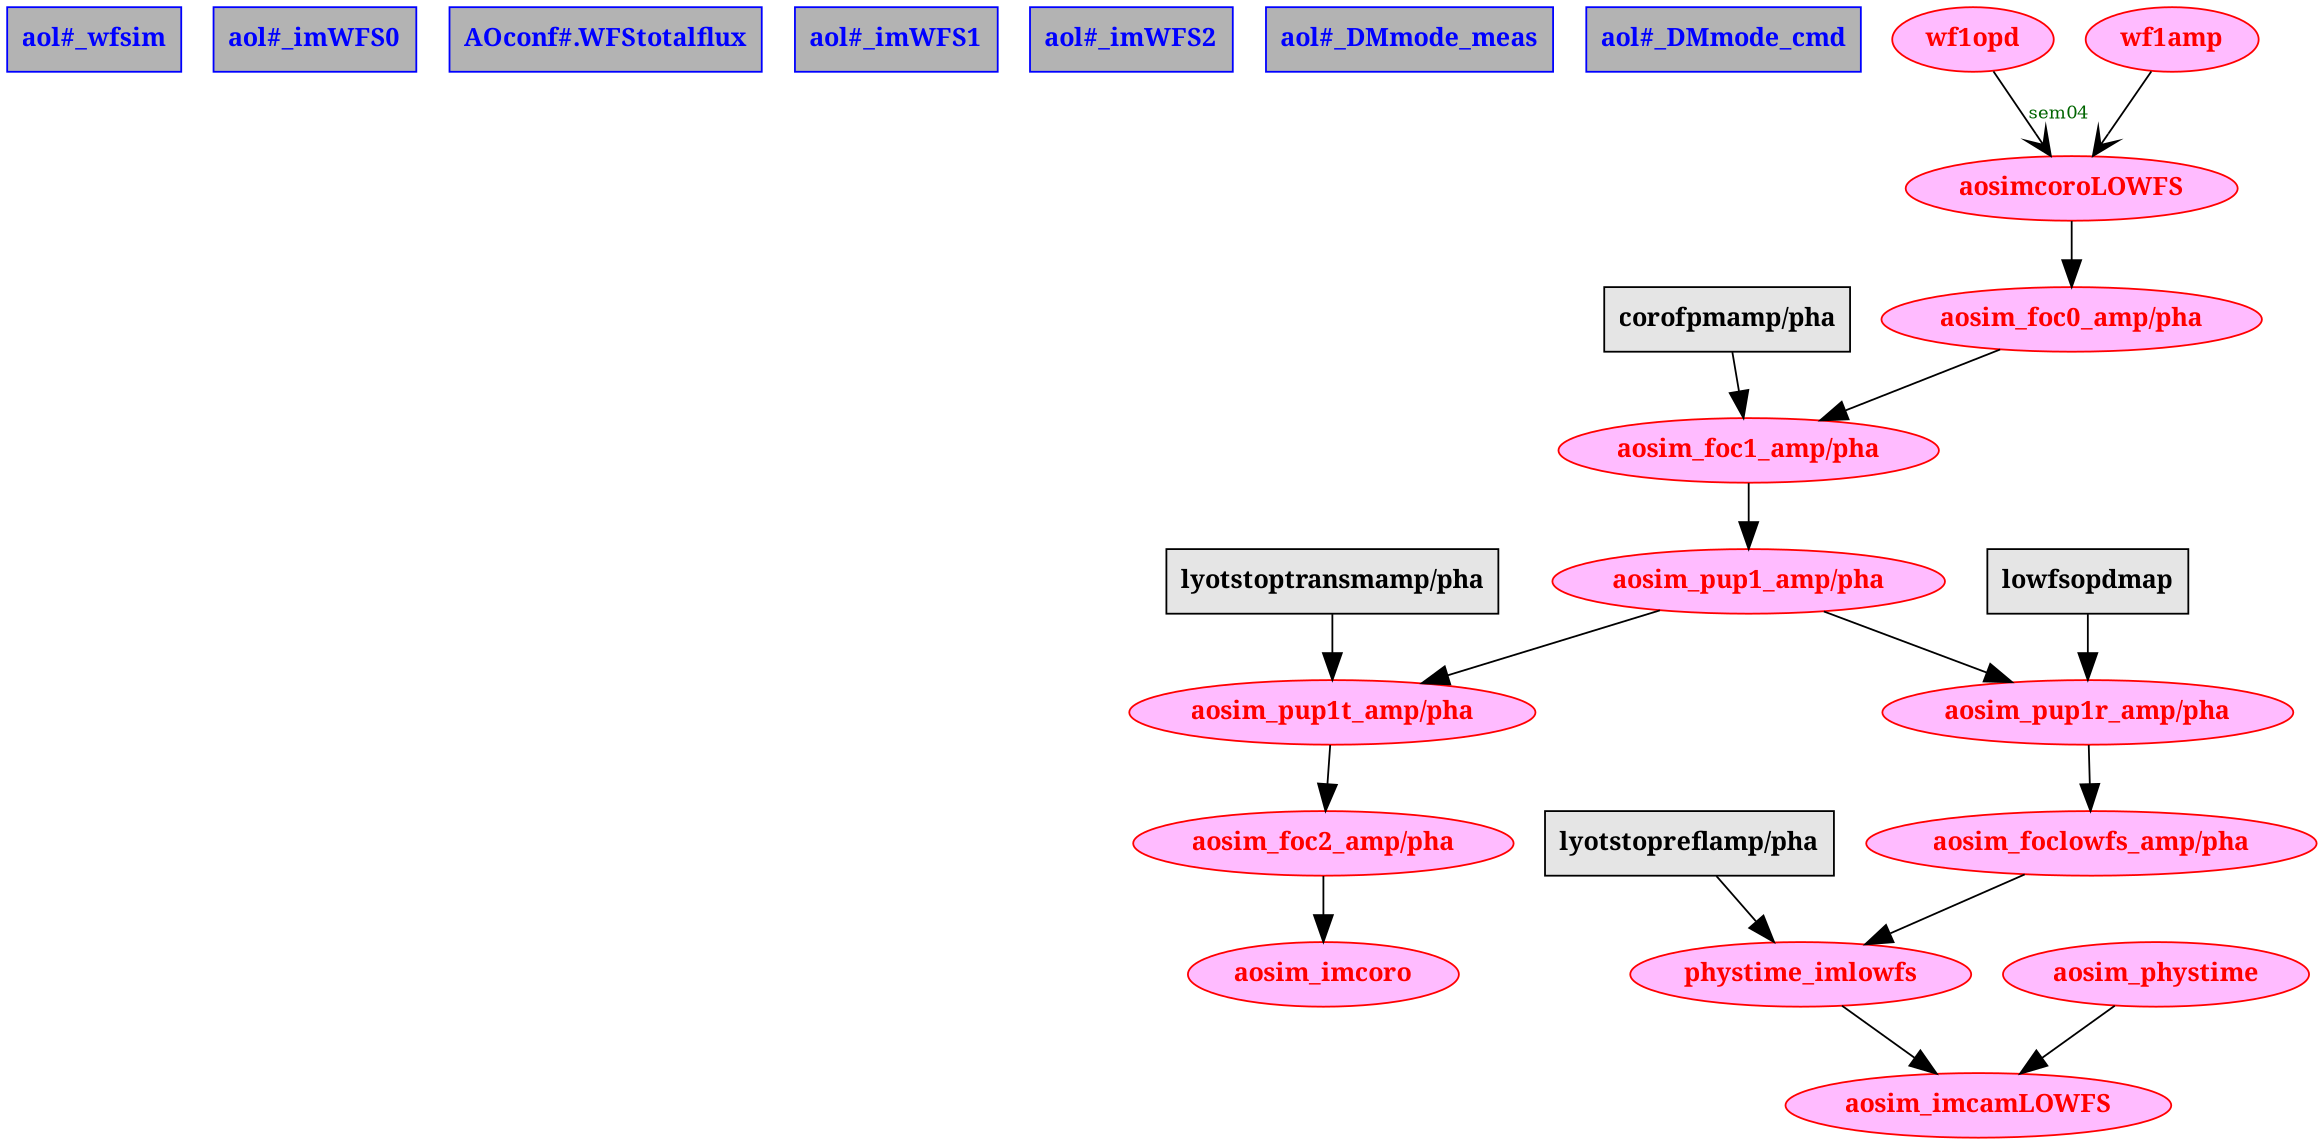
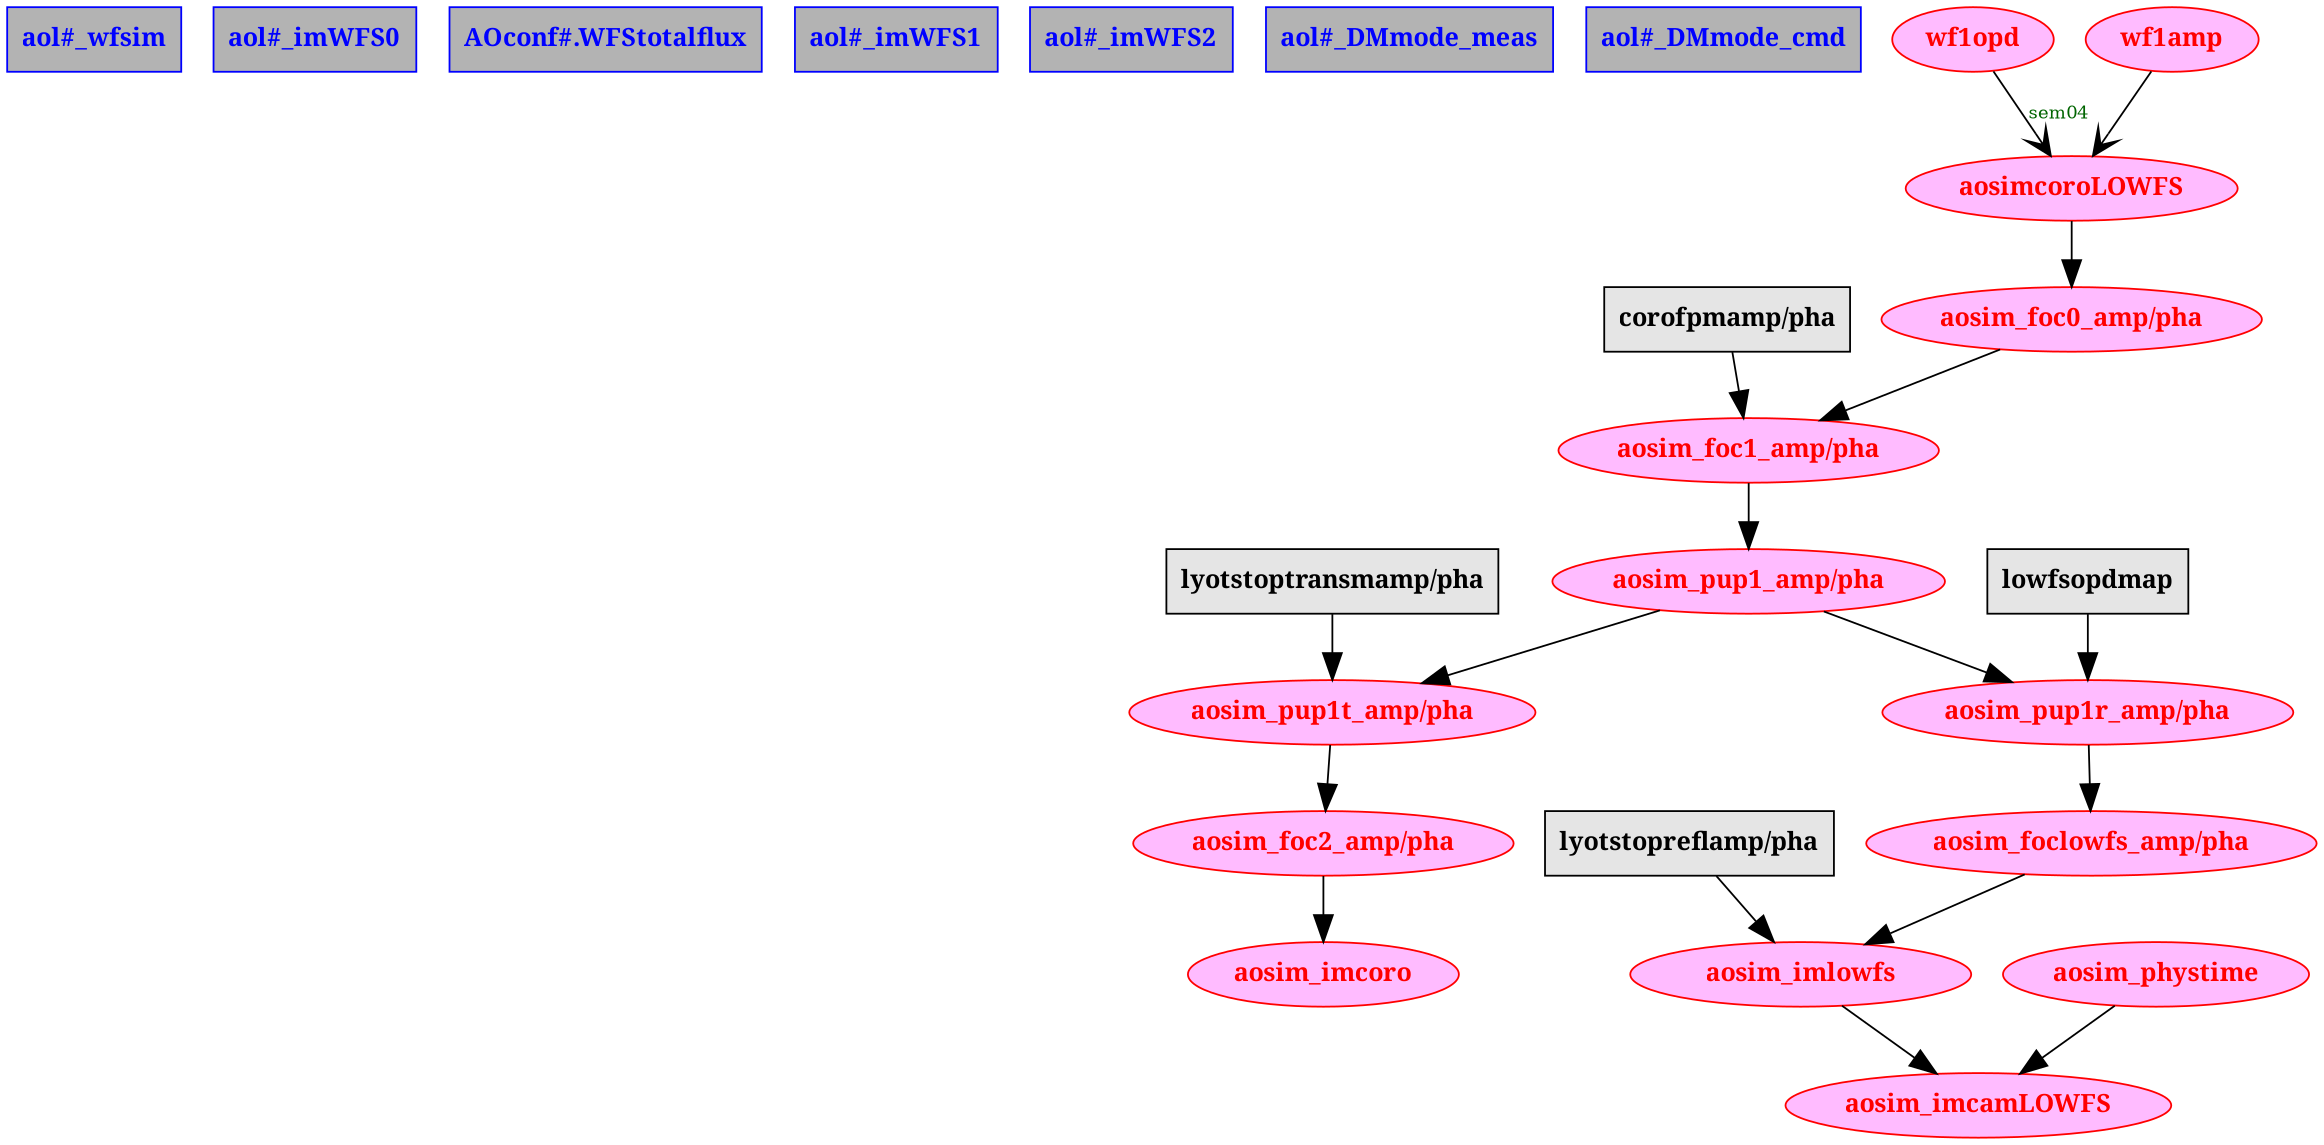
(1801, 974) -> (1801, 974)
